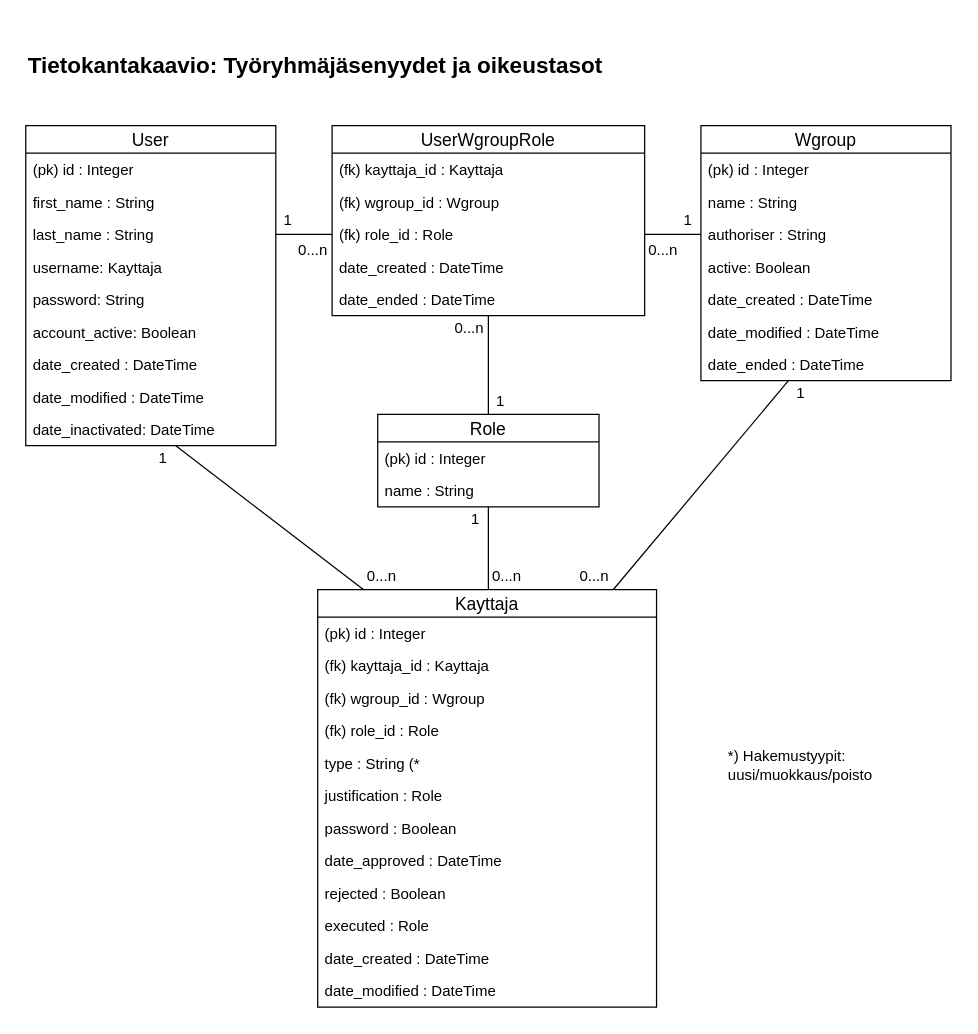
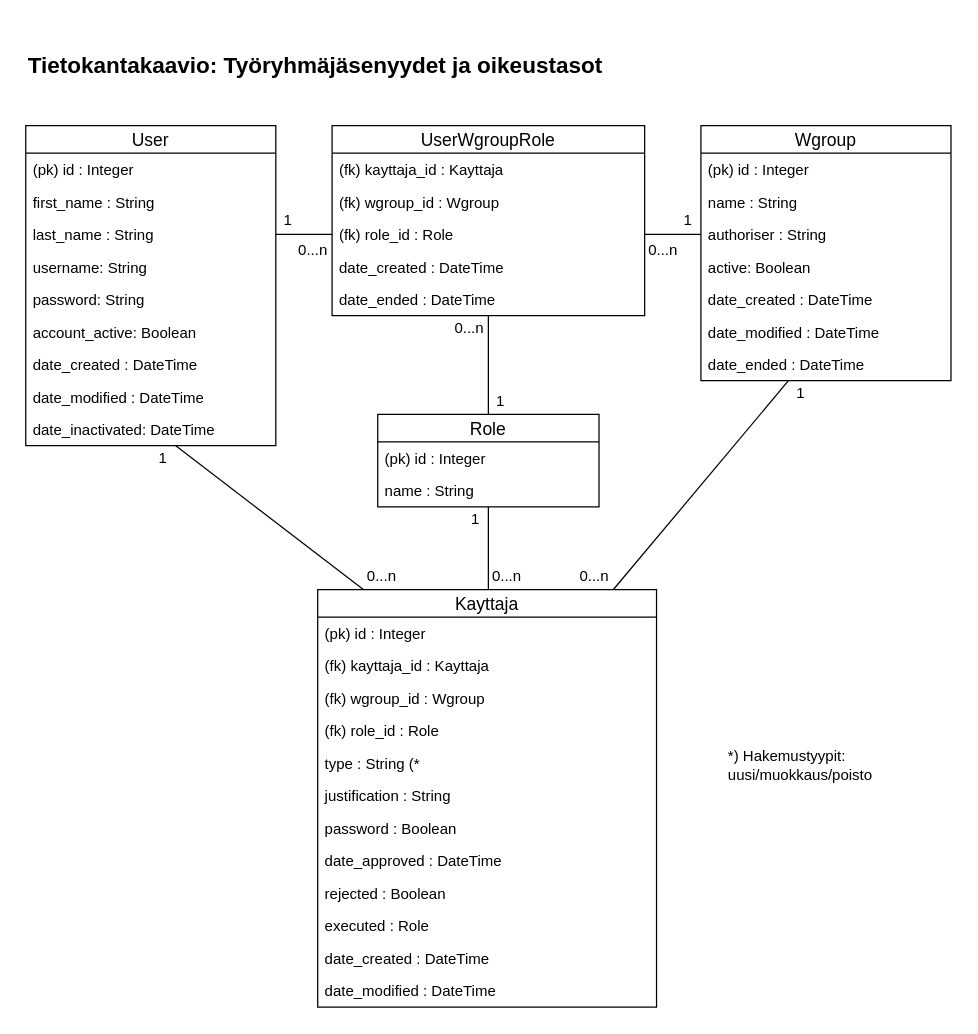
(104, 268) -> (94, 268)
(395, 796) -> (403, 796)
